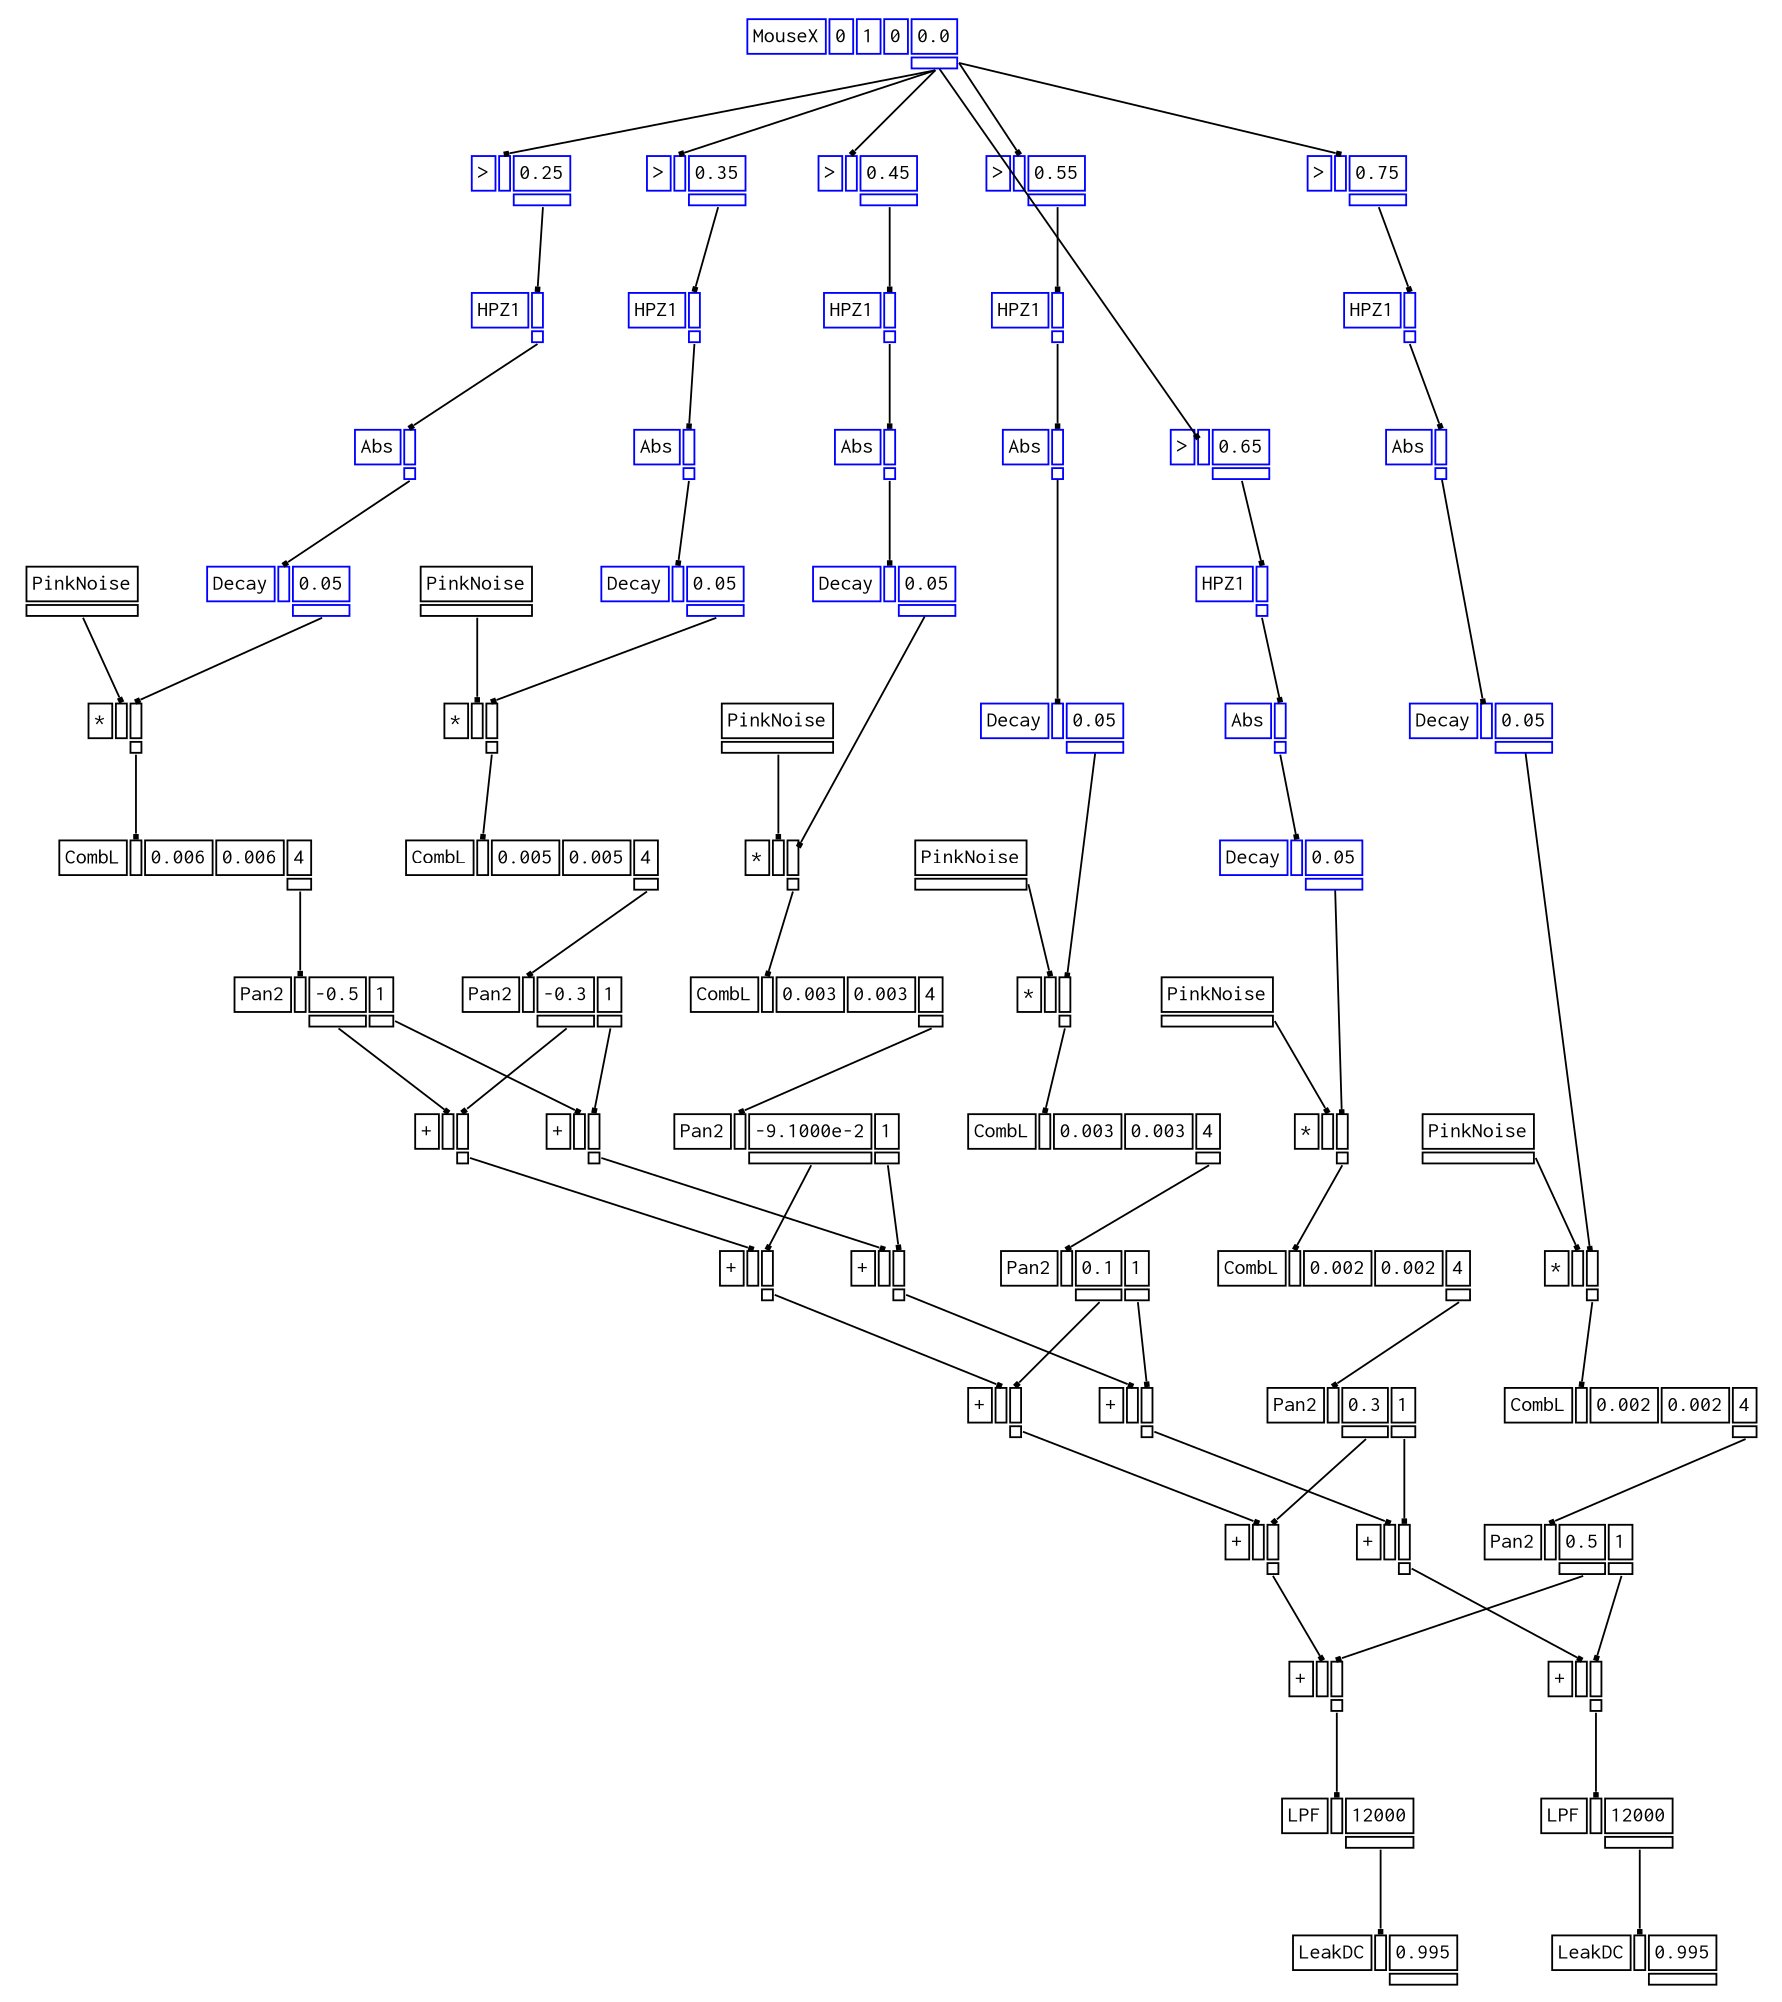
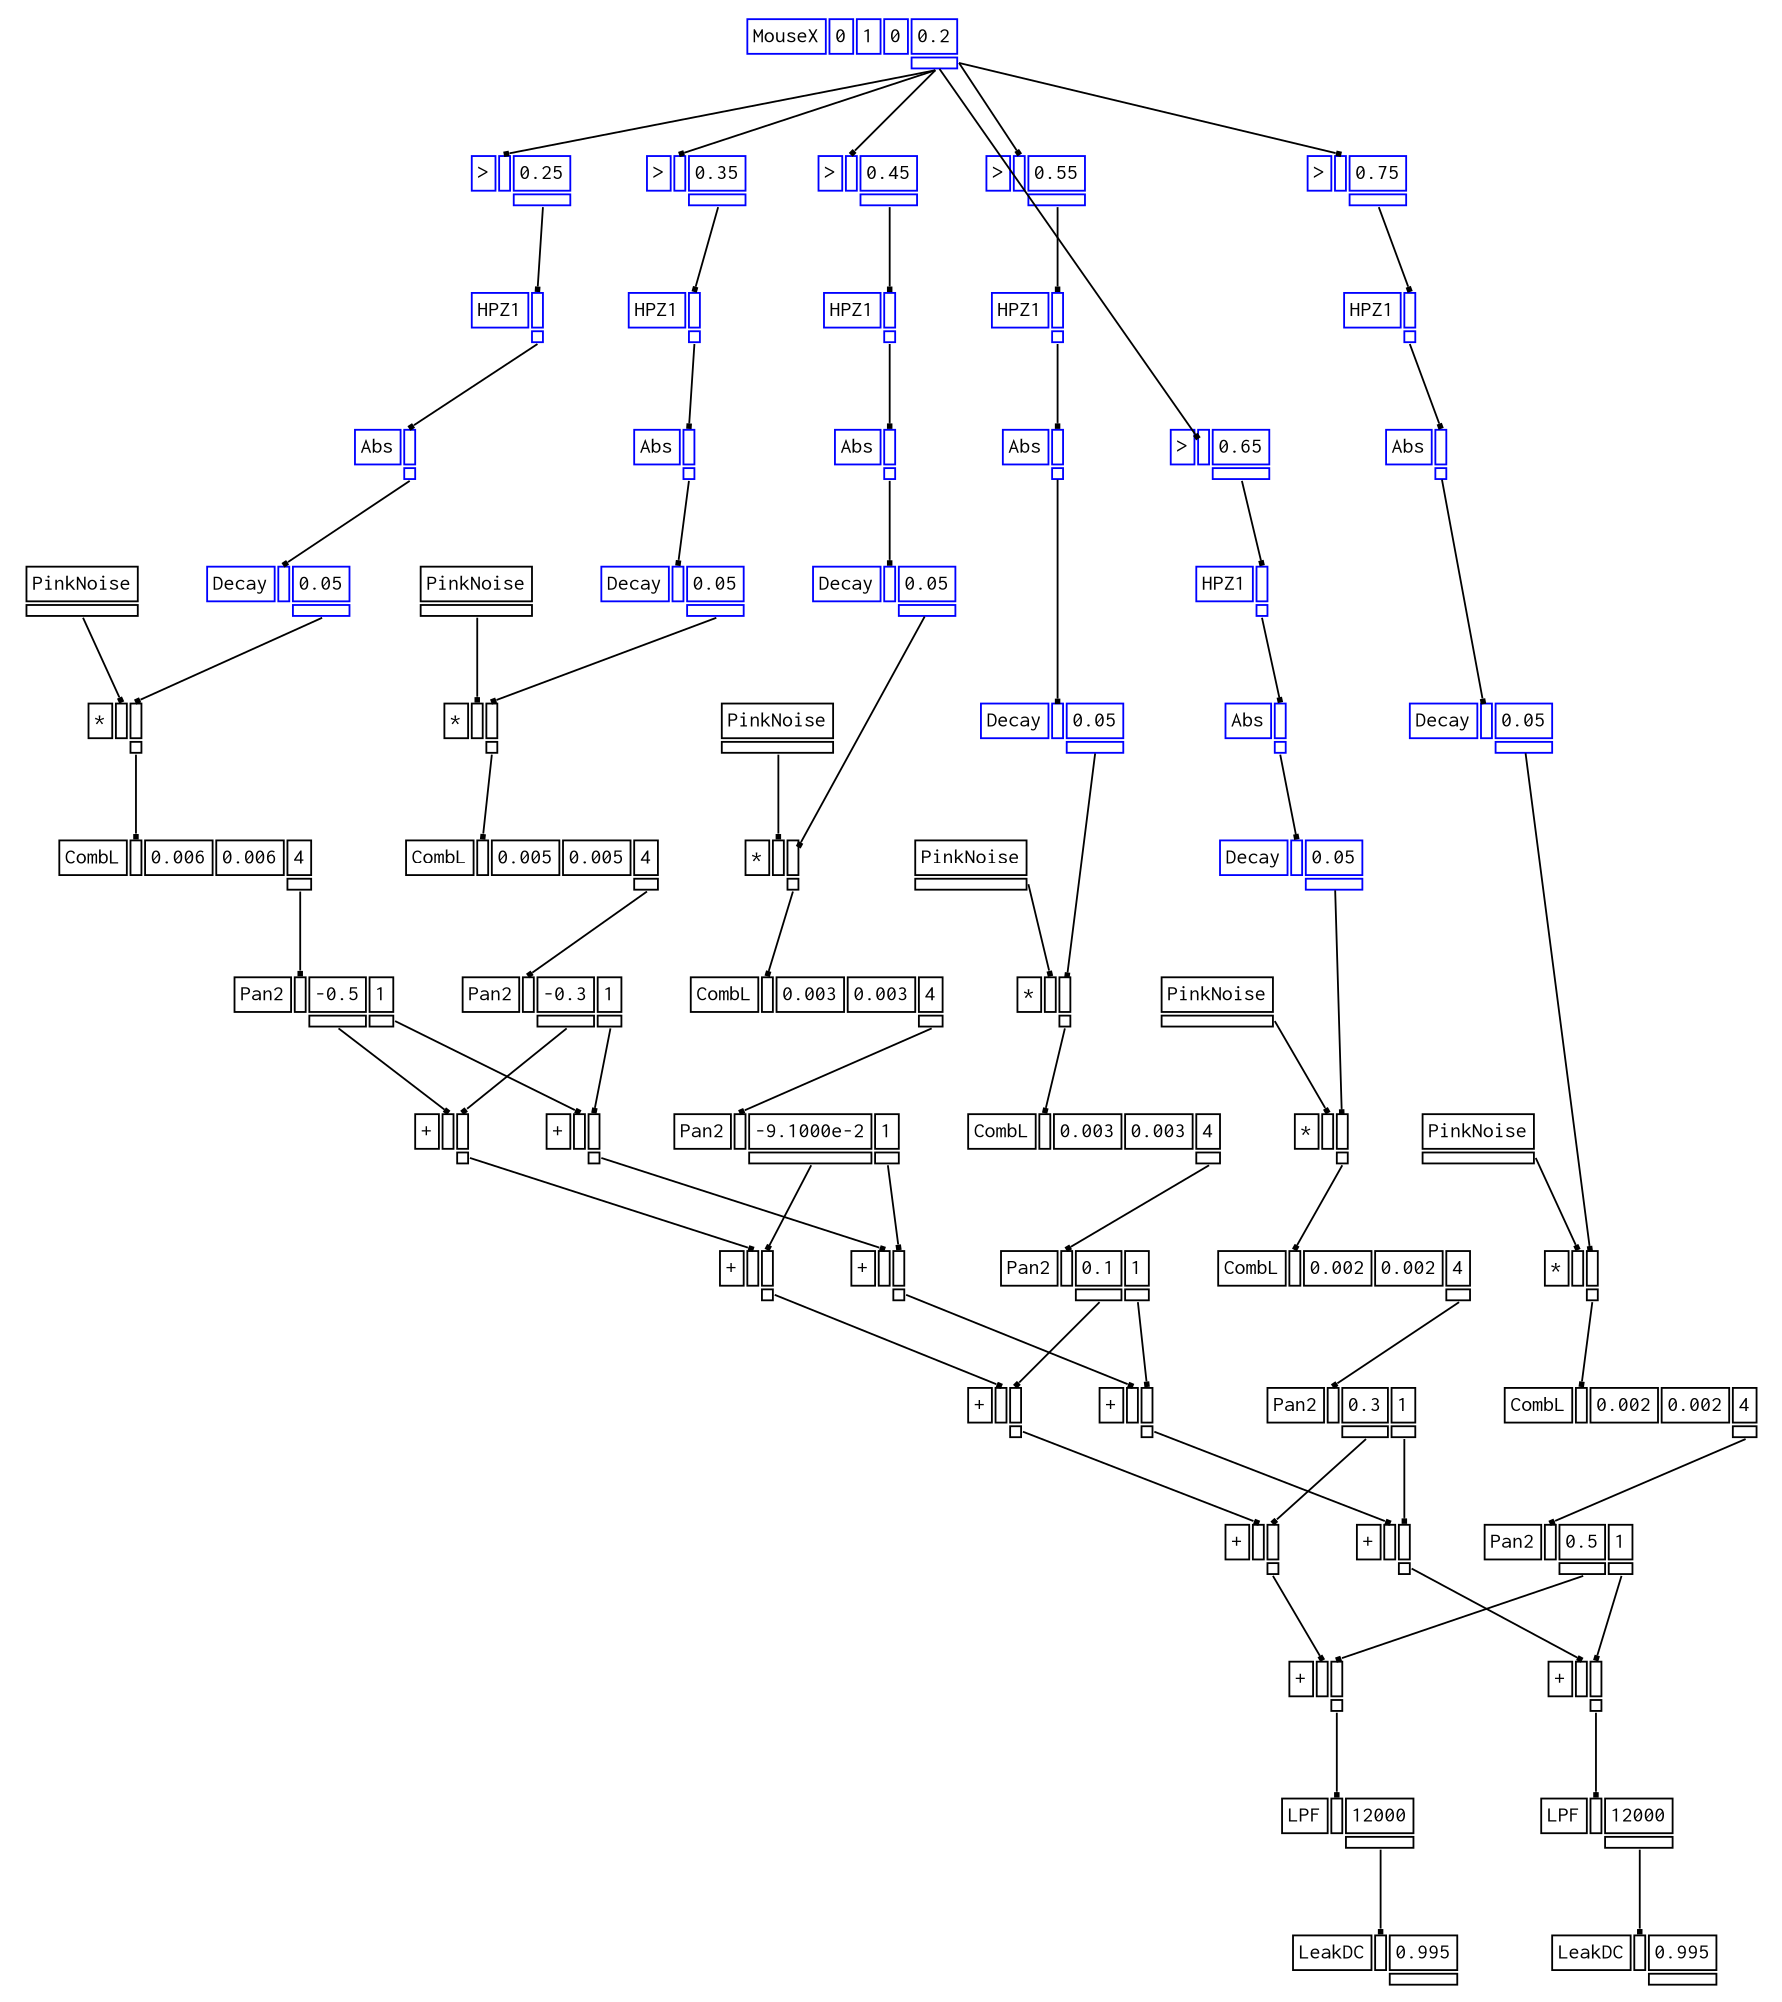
(934, 36) -> (934, 36)
